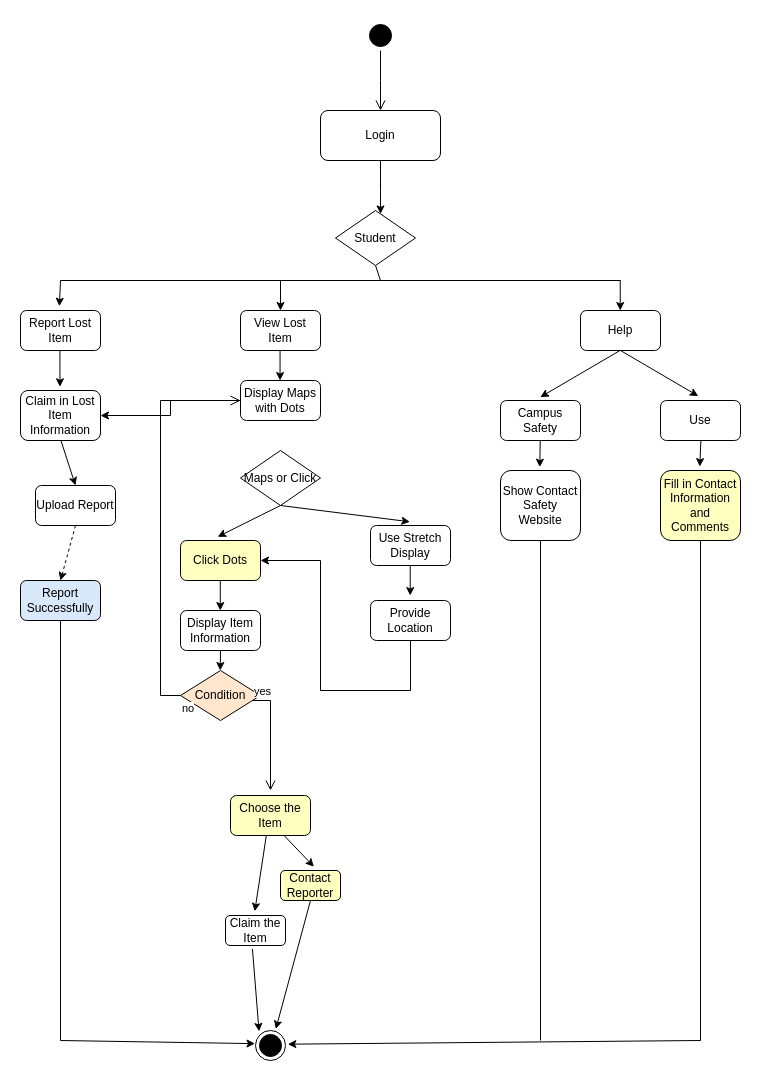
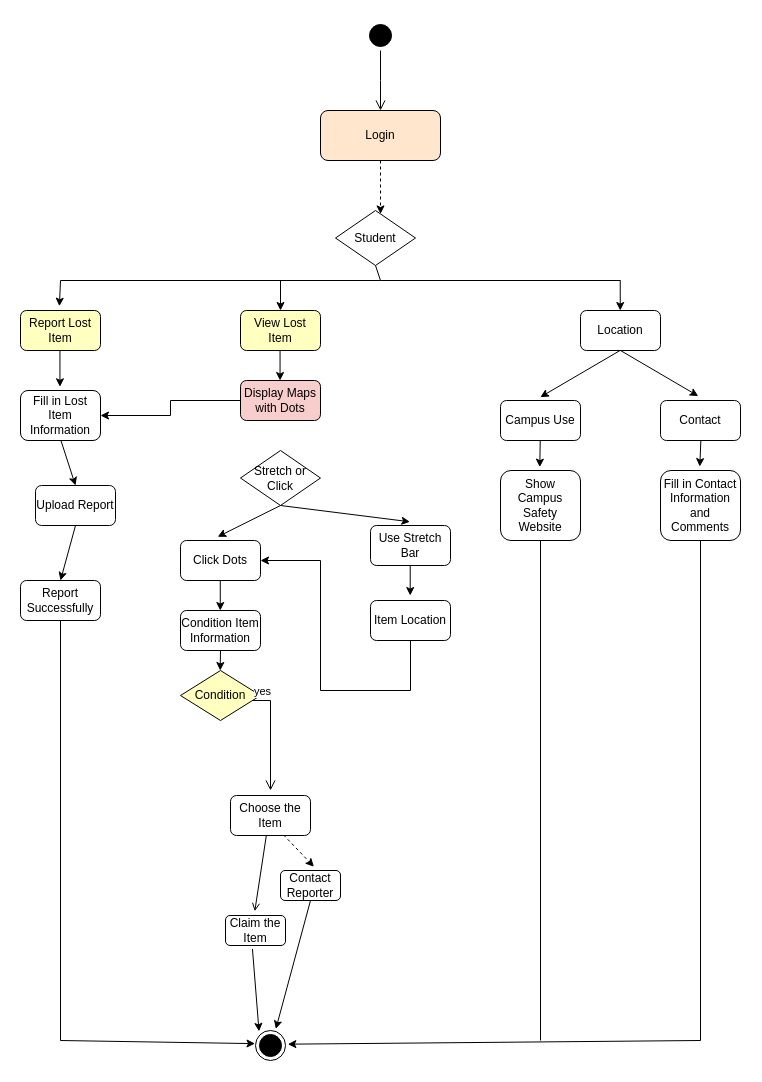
(381, 136) -> (381, 136)
(381, 185) -> (381, 185)
(61, 331) -> (61, 331)
(281, 331) -> (281, 331)
(621, 331) -> (621, 331)
(281, 401) -> (281, 401)
(61, 416) -> (61, 416)
(541, 421) -> (541, 421)
(701, 421) -> (701, 421)
(281, 479) -> (281, 479)
(541, 506) -> (541, 506)
(701, 506) -> (701, 506)
(411, 546) -> (411, 546)
(69, 550) -> (69, 550)
(161, 555) -> none
(221, 561) -> (221, 561)
(61, 601) -> (61, 601)
(411, 621) -> (411, 621)
(221, 631) -> (221, 631)
(221, 696) -> (221, 696)
(271, 816) -> (271, 816)
(296, 848) -> (296, 848)
(311, 886) -> (311, 886)
(256, 903) -> (256, 905)
